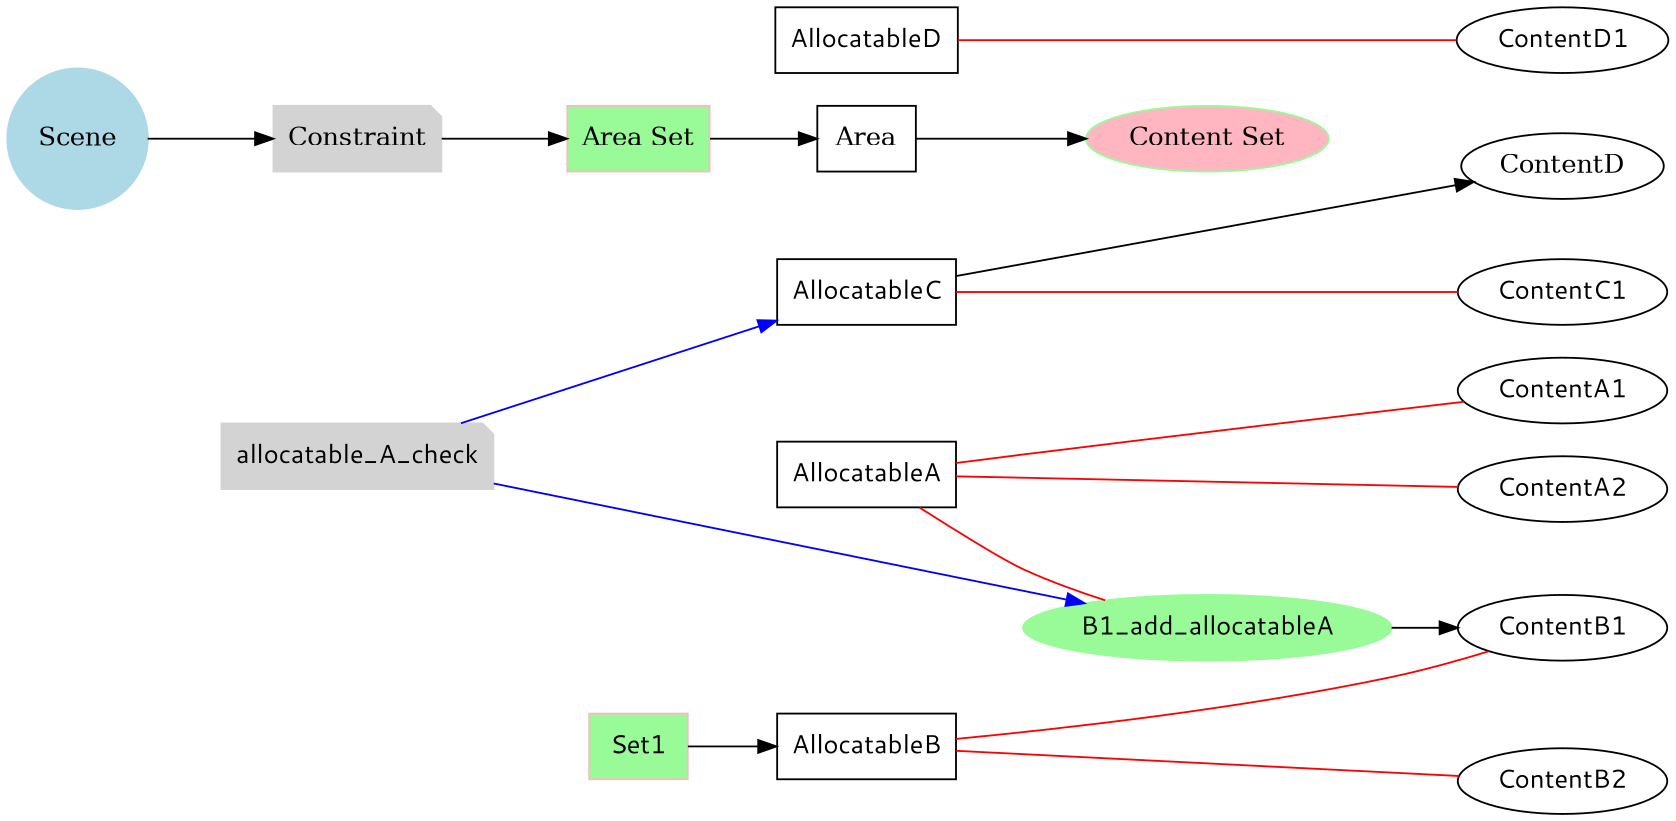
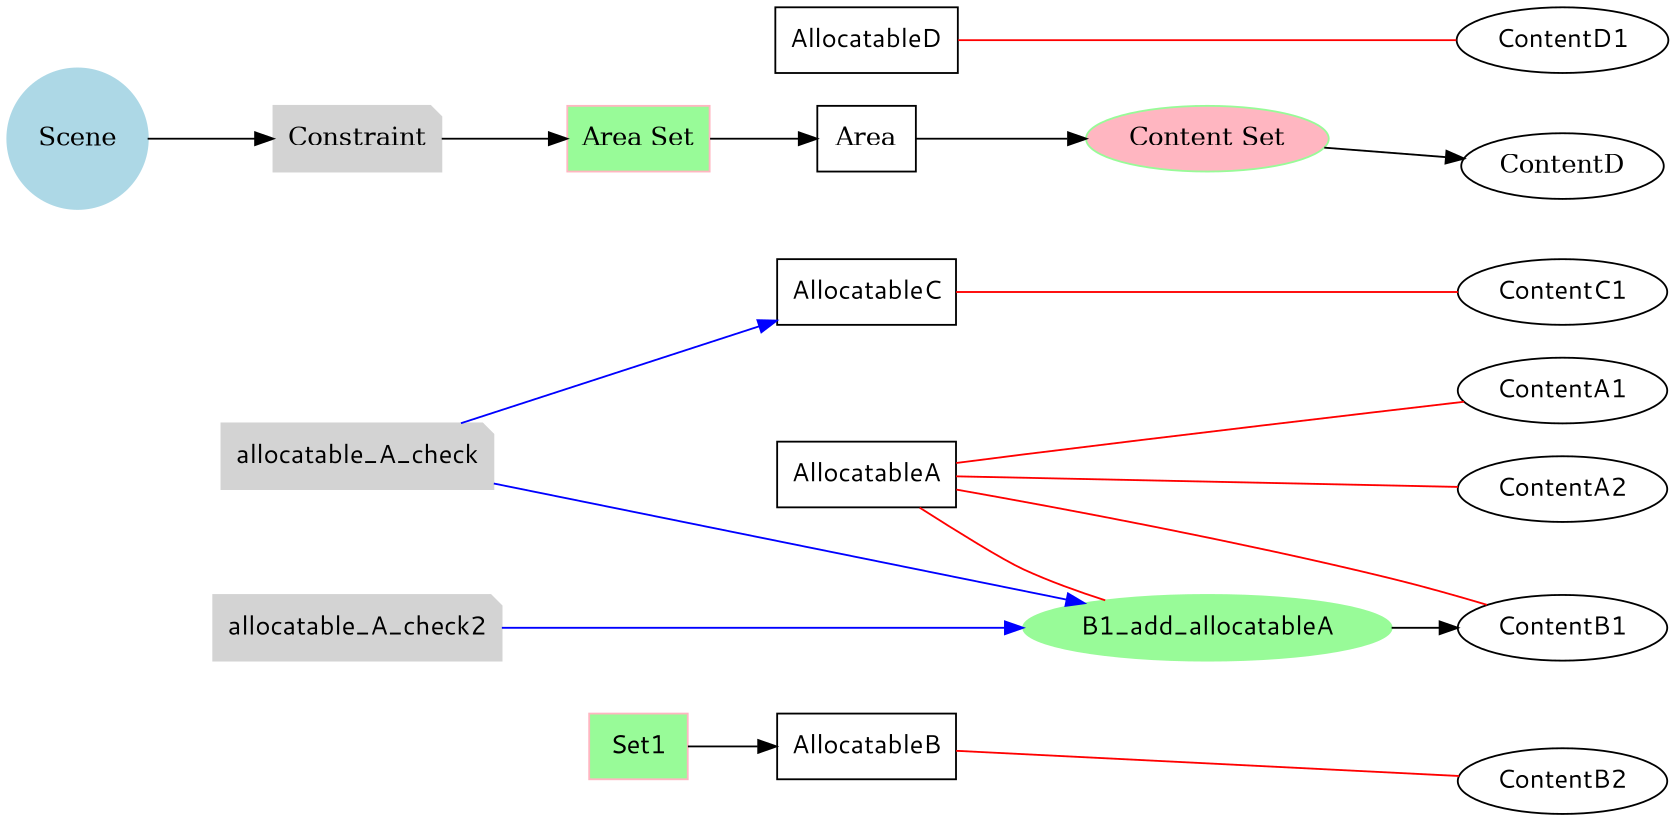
(1206, 231) -> (1385, 152)
none -> (357, 628)
(1224, 706) -> (1223, 541)
